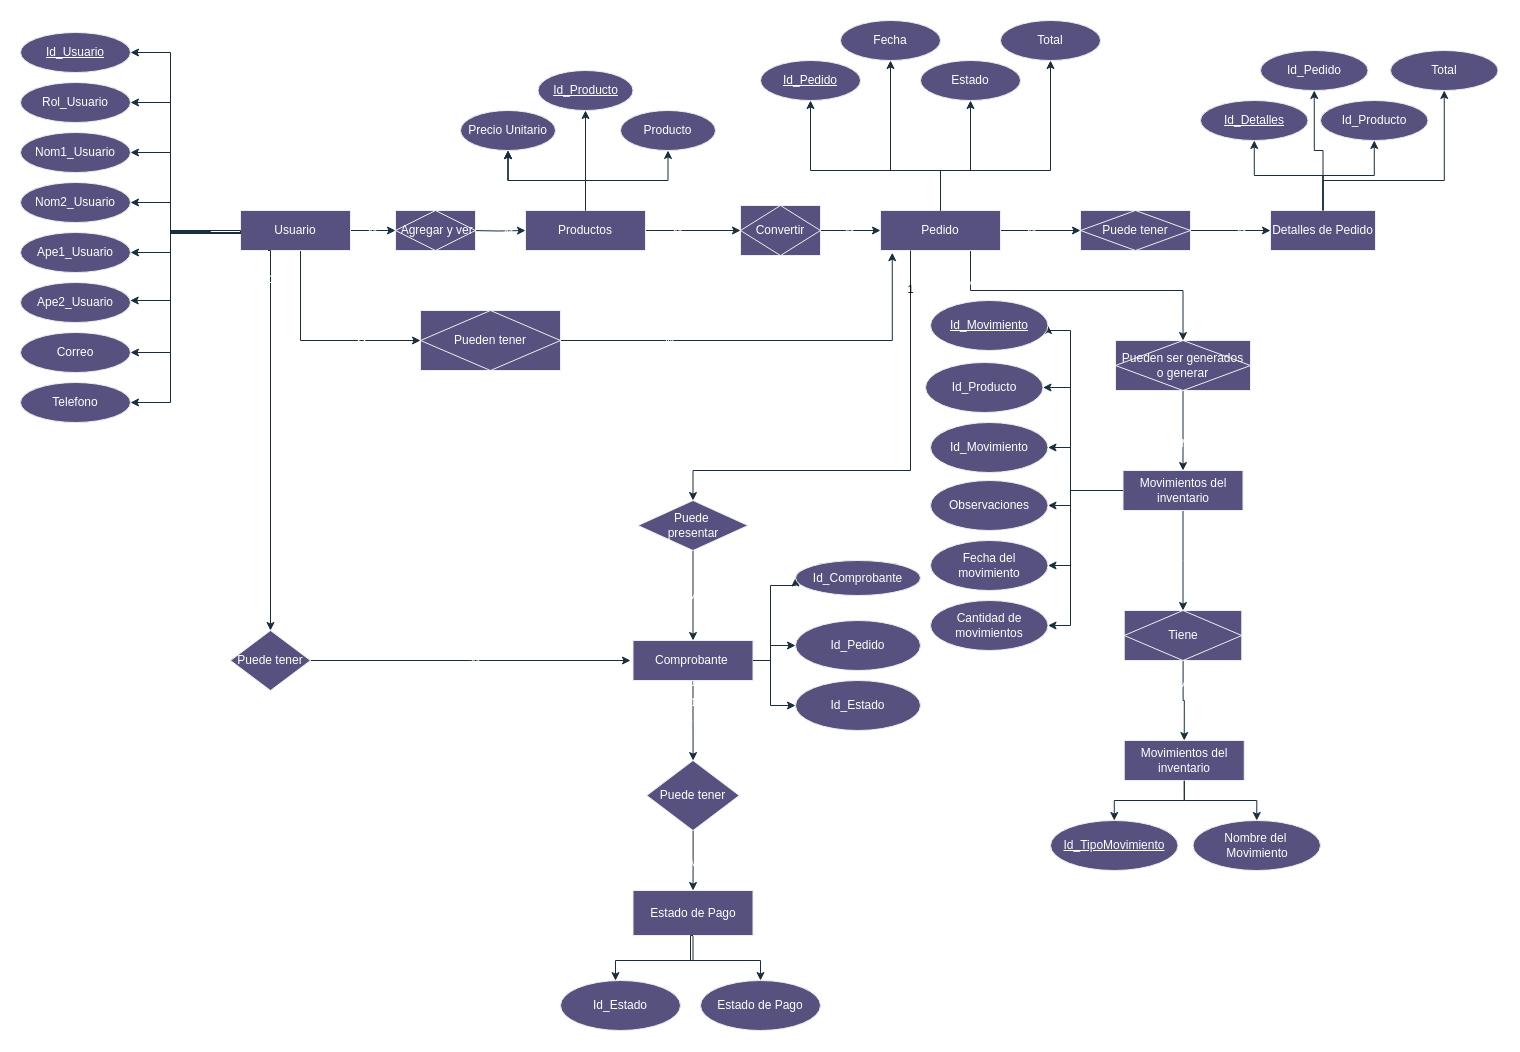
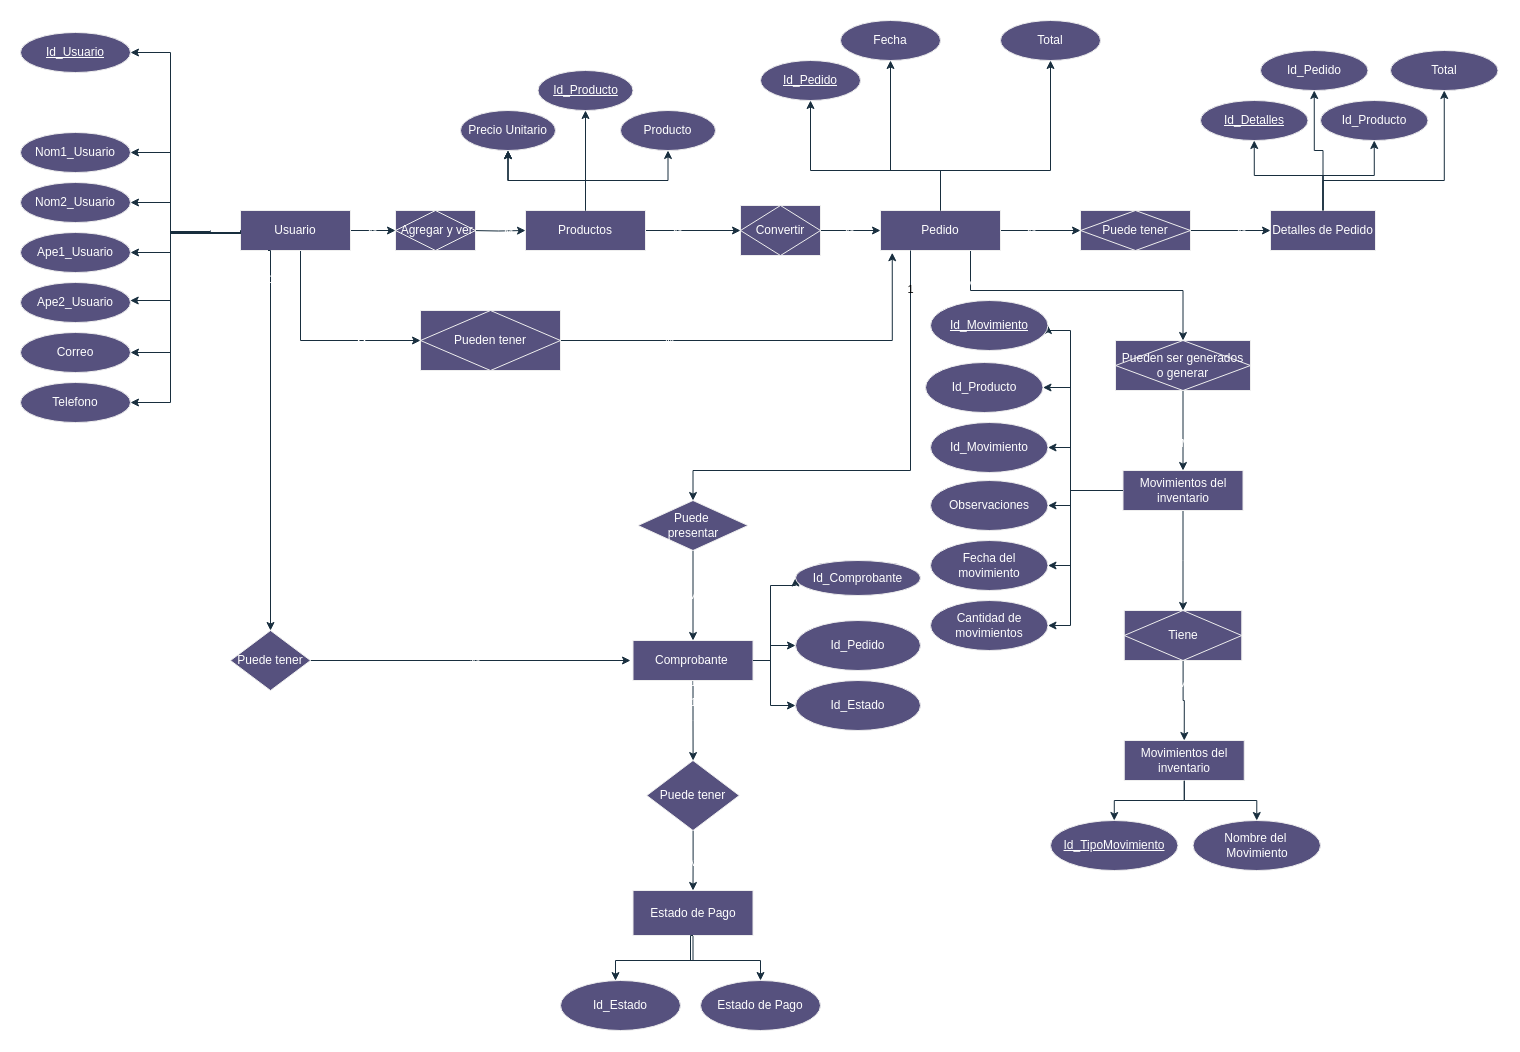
(971, 81) -> none
(76, 103) -> none
(153, 103) -> none
(971, 138) -> none
